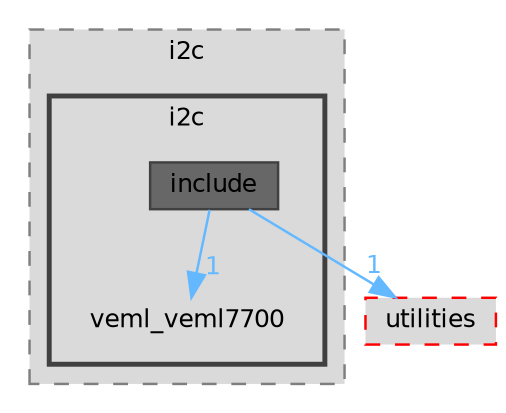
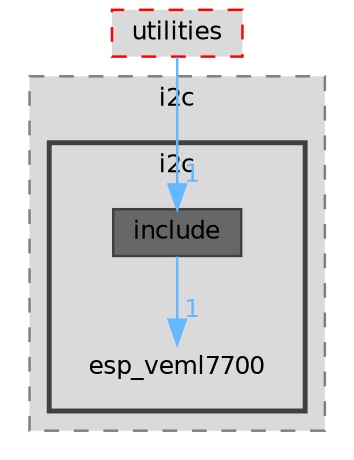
(308, 245) -> (177, 121)
(187, 321) -> (177, 368)
